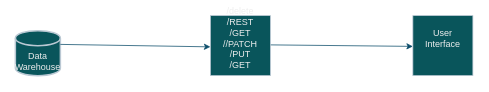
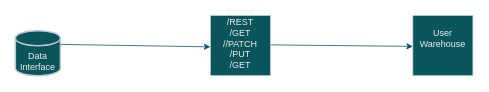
(443, 38) -> (443, 38)
(38, 61) -> (38, 61)
